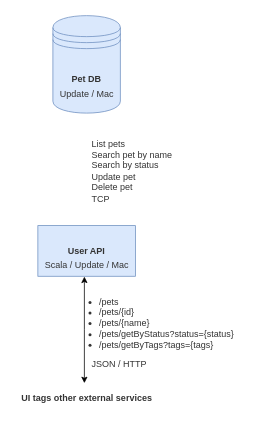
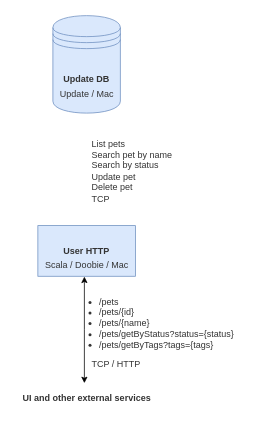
(87, 79) -> (87, 79)
(87, 251) -> (87, 251)
(87, 265) -> (87, 265)
(117, 364) -> (115, 364)
(87, 398) -> (87, 398)
